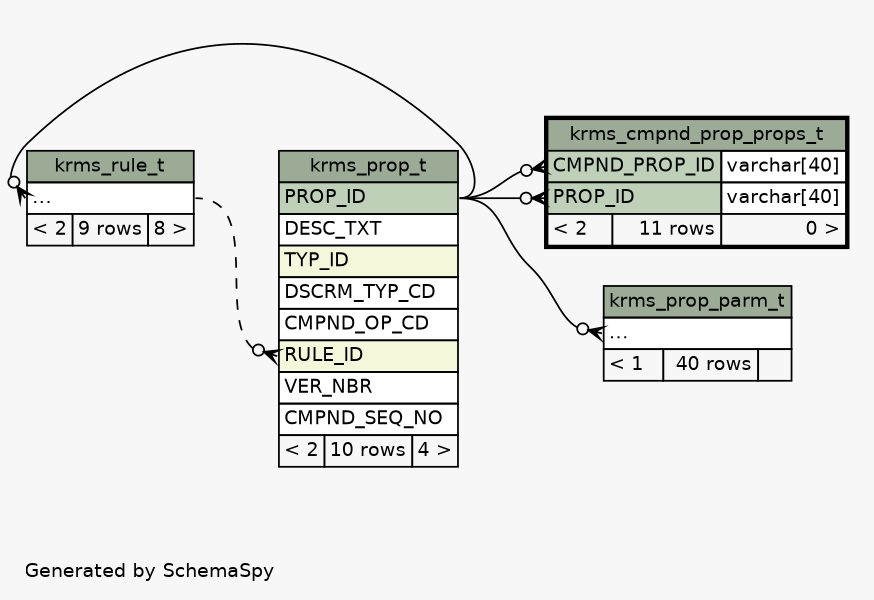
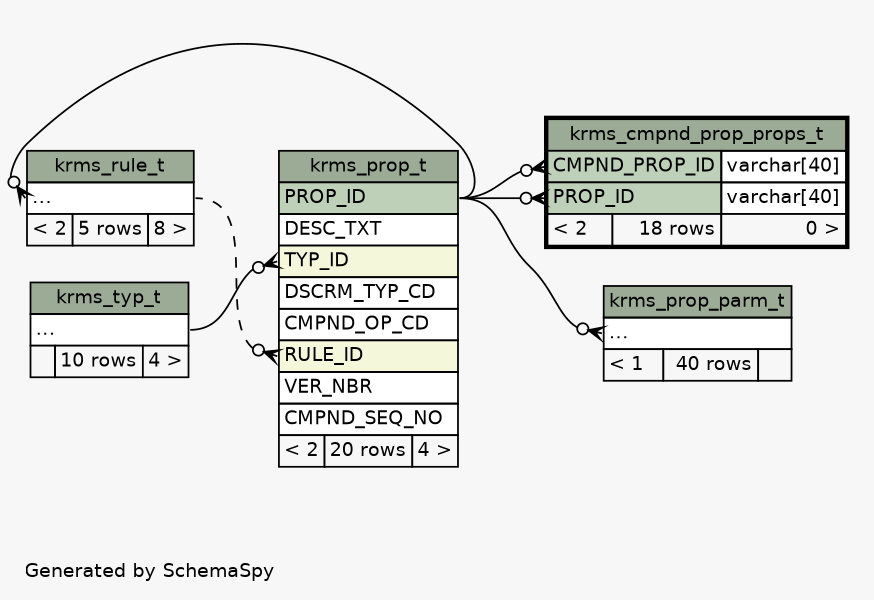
(110, 229) -> (110, 229)
(677, 229) -> (677, 229)
none -> (110, 330)
(368, 450) -> (368, 450)
